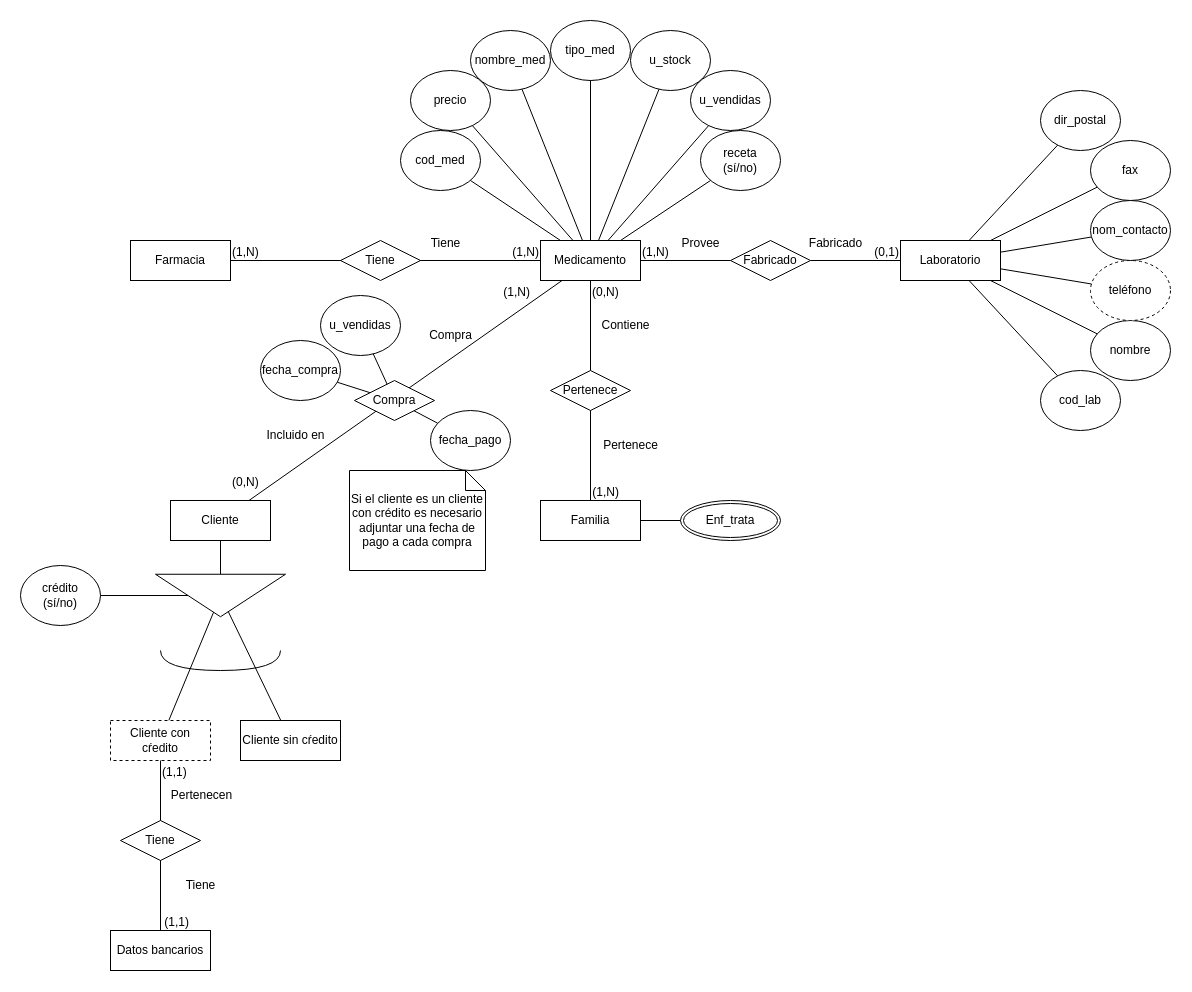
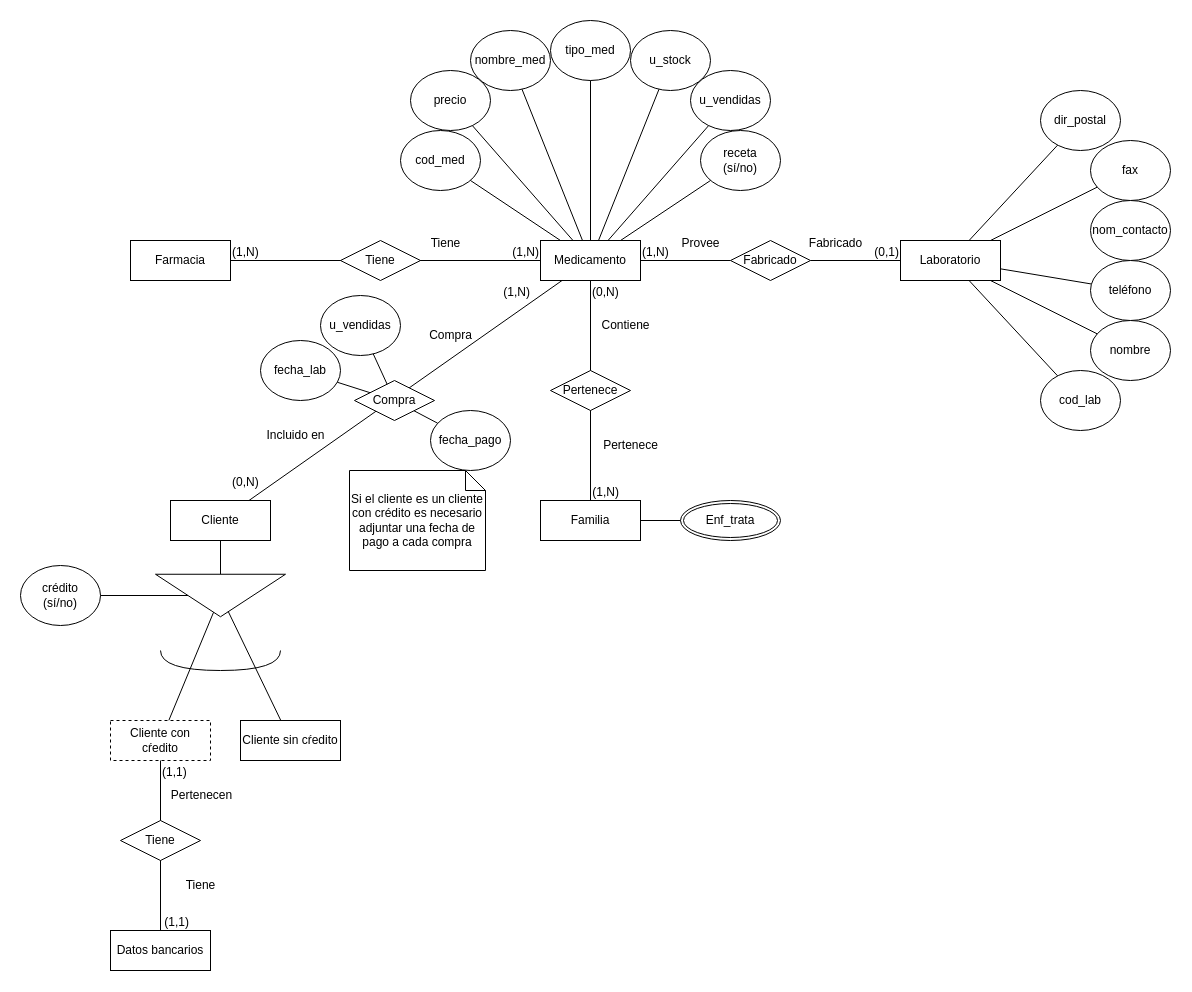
(1046, 245) -> none
(1131, 291) -> (1131, 291)
(301, 371) -> (301, 371)
